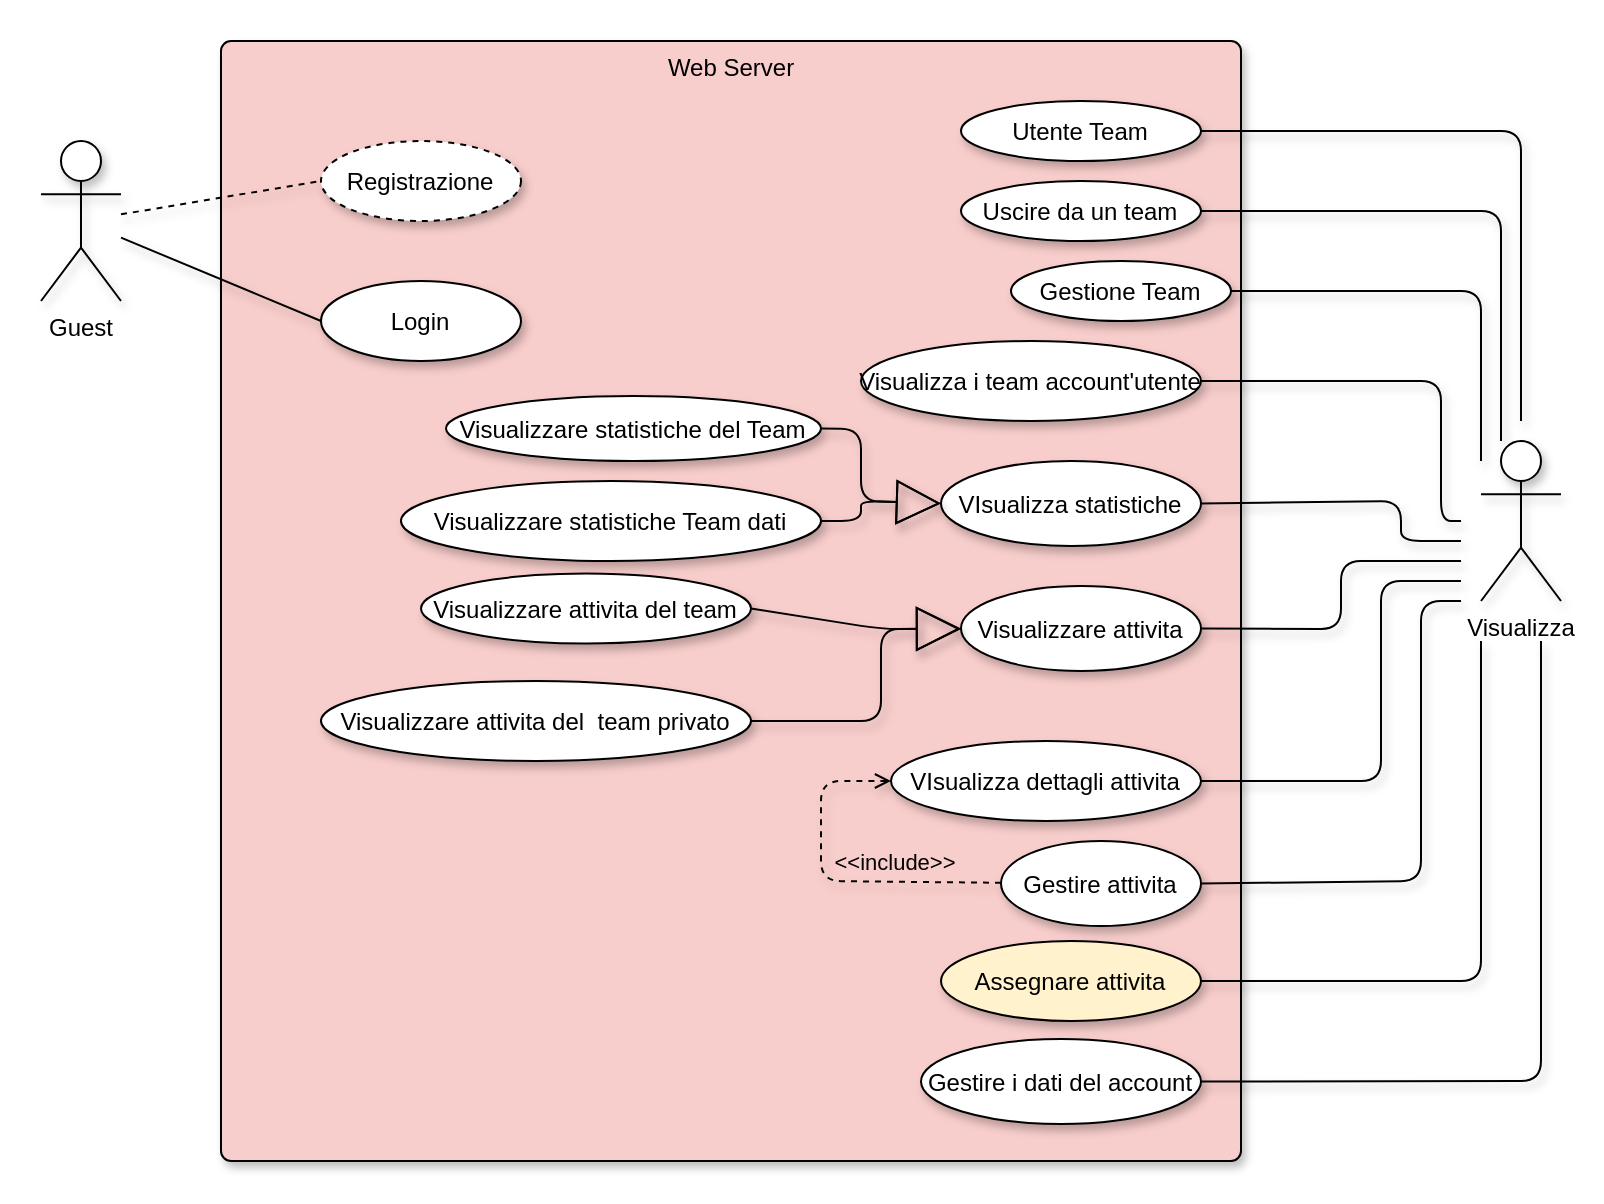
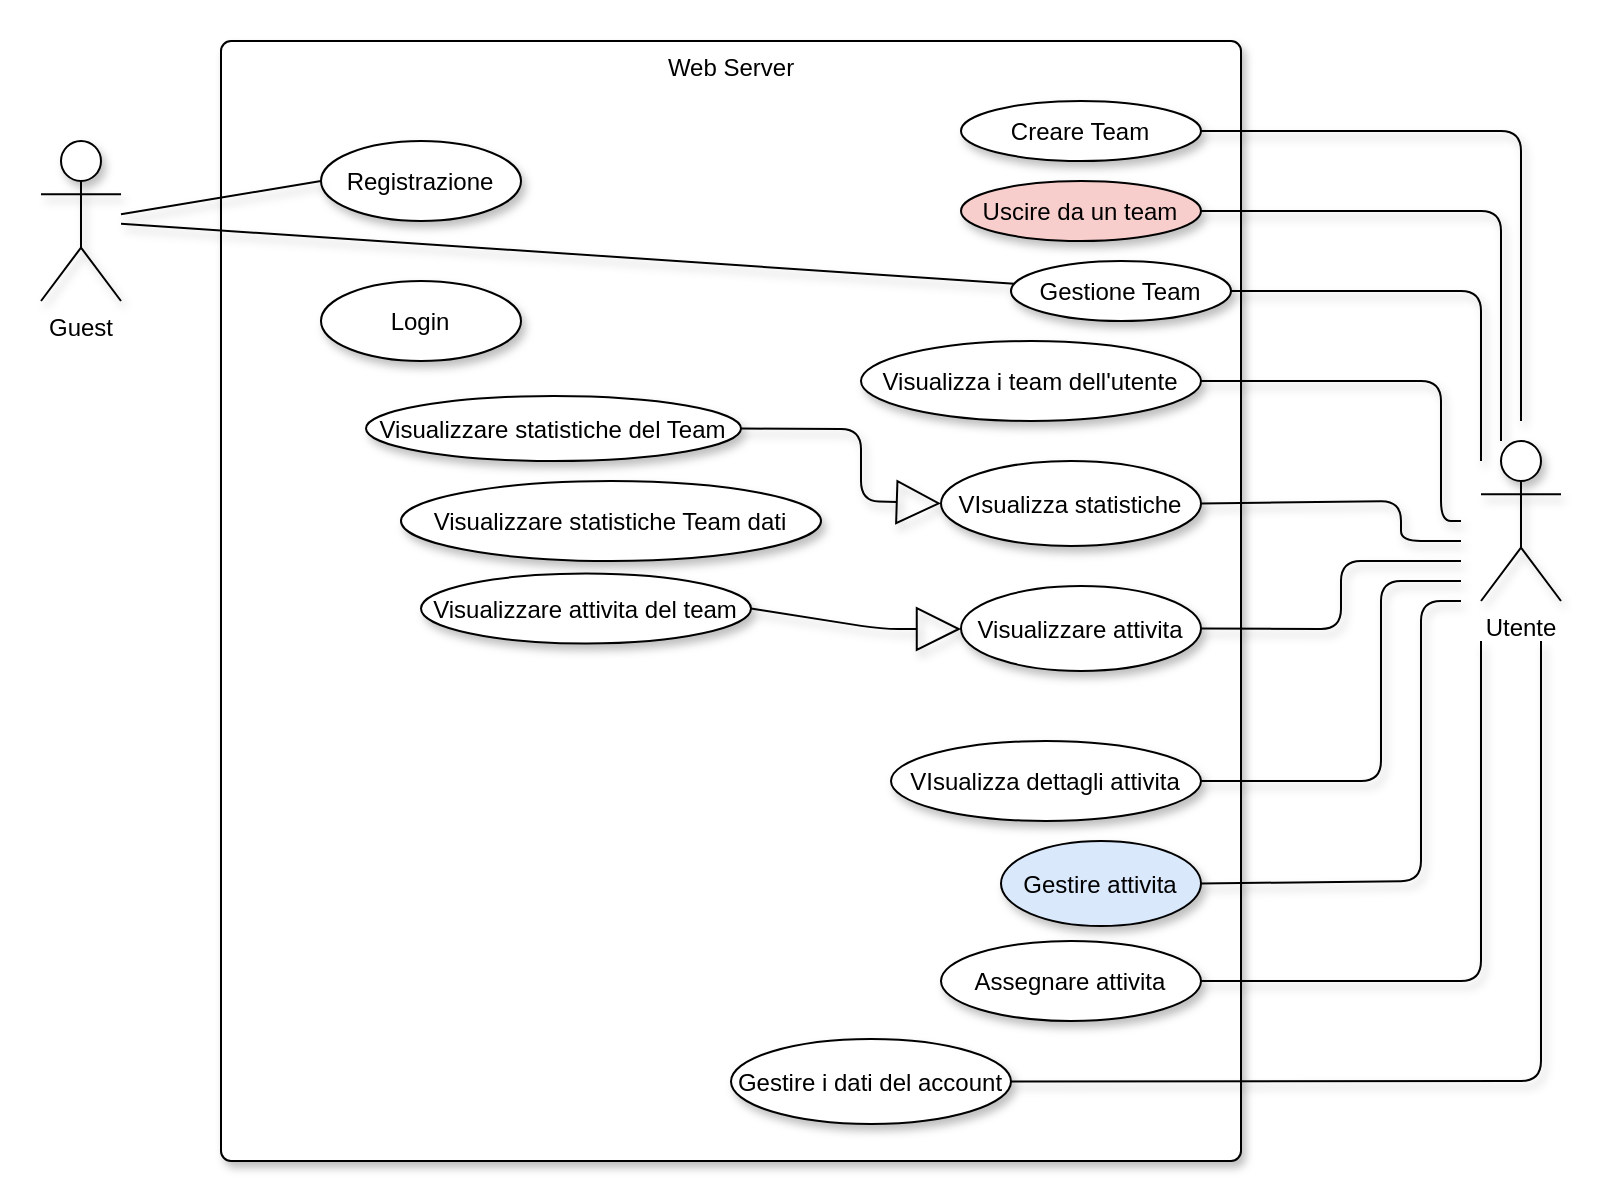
(732, 69) -> (732, 69)
(1080, 132) -> (1080, 132)
(421, 181) -> (421, 181)
(223, 197) -> (223, 197)
(1081, 211) -> (1081, 211)
(221, 279) -> (567, 254)
(1030, 382) -> (1030, 382)
(634, 429) -> (554, 429)
(847, 521) -> none
(1522, 629) -> (1522, 629)
(536, 721) -> none
(852, 721) -> none
(843, 881) -> none
(1101, 884) -> (1101, 884)
(1071, 981) -> (1071, 981)
(1061, 1082) -> (871, 1082)
